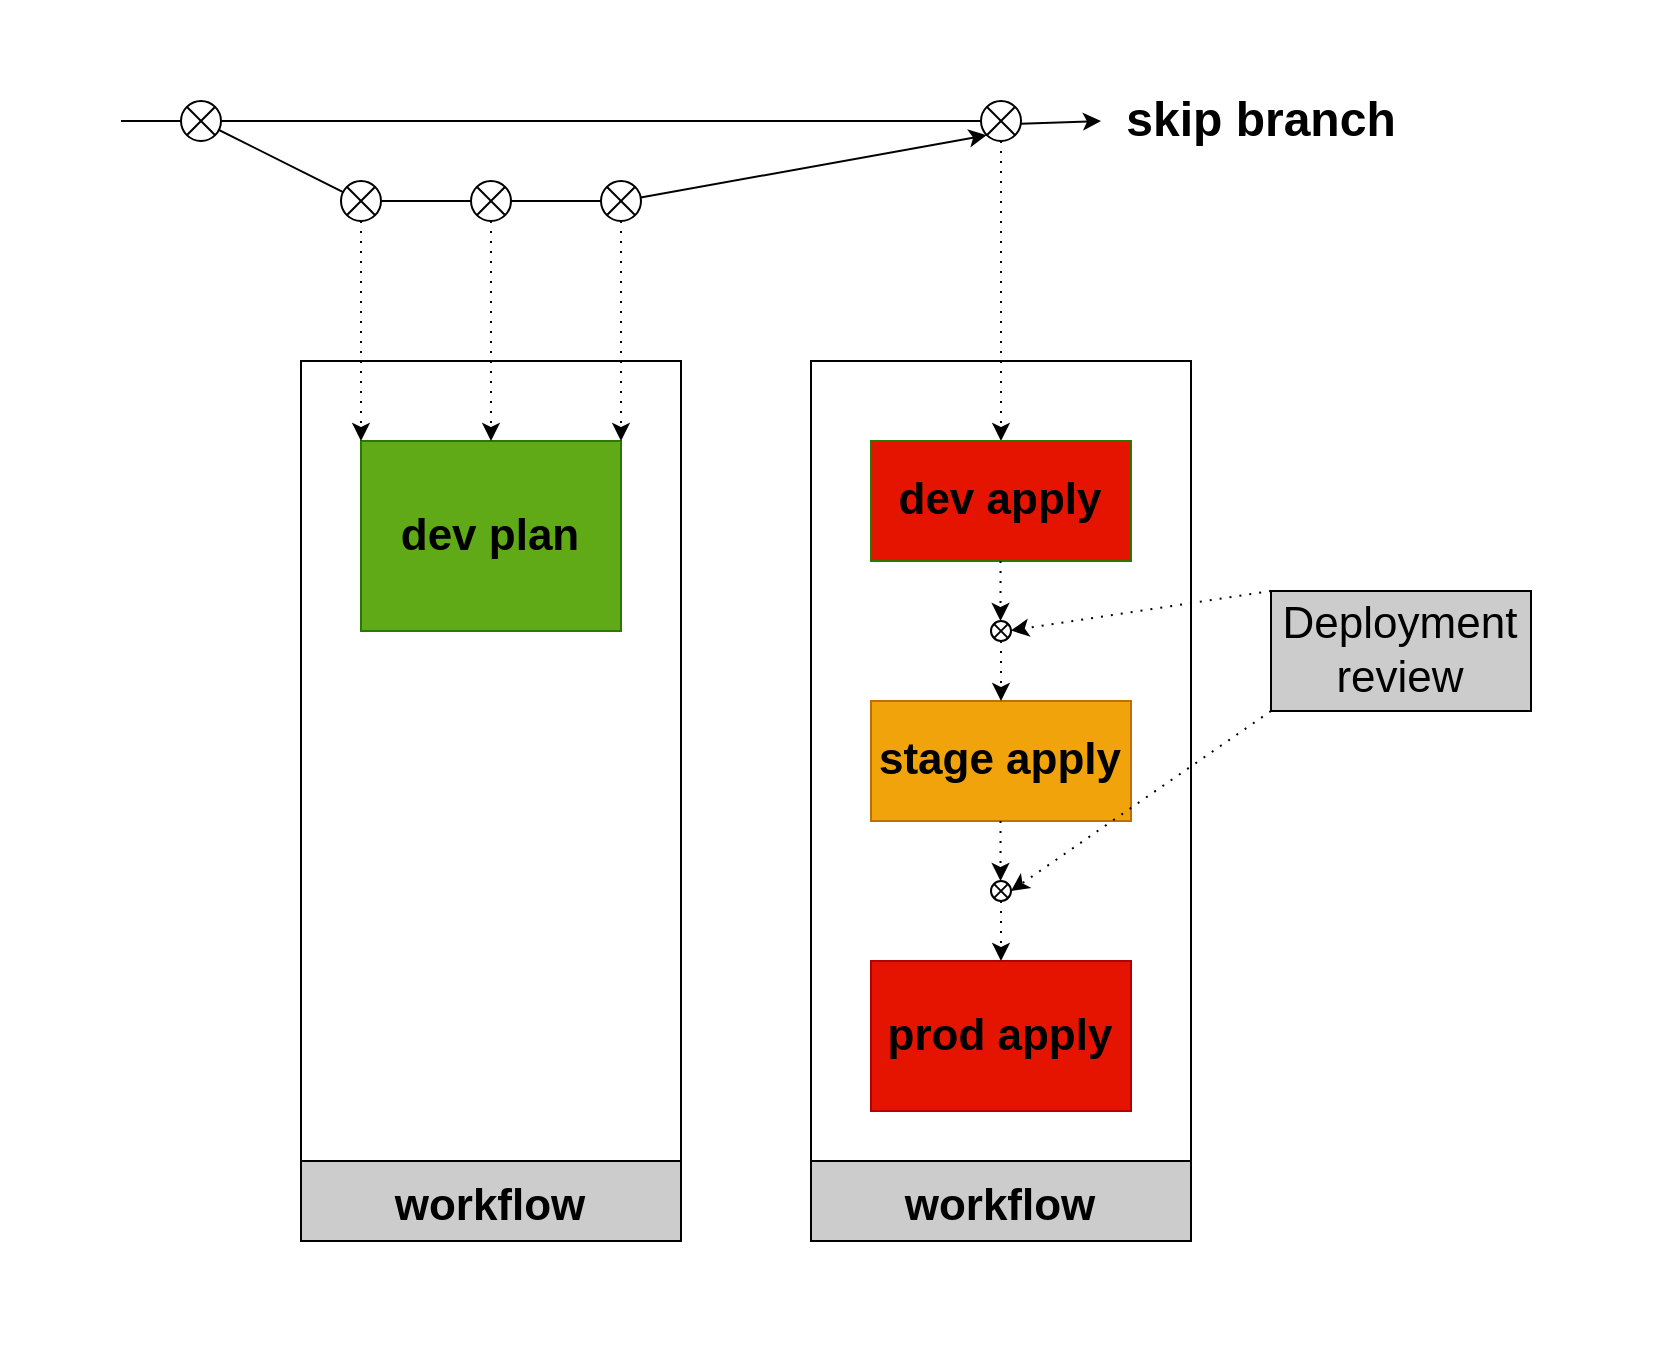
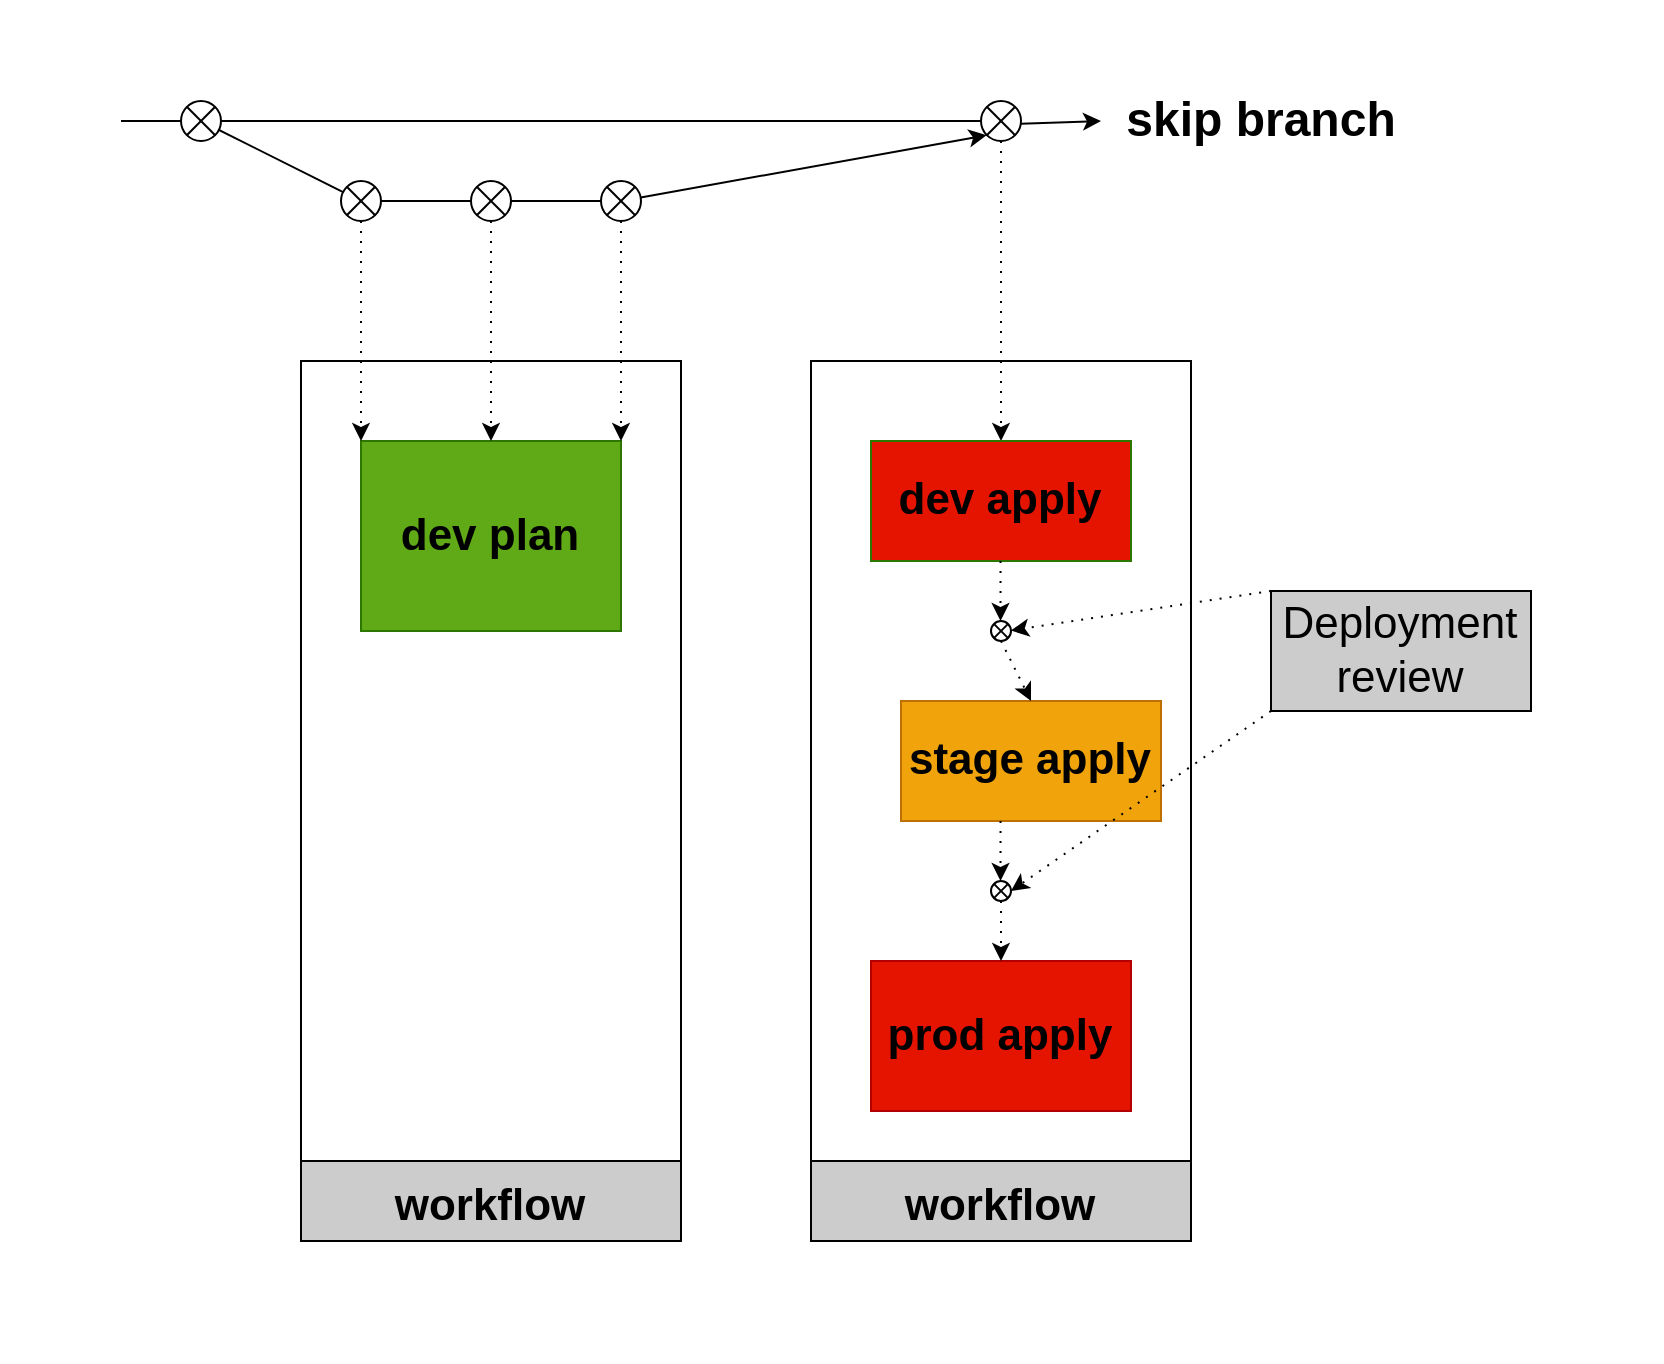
(1001, 761) -> (1031, 761)
